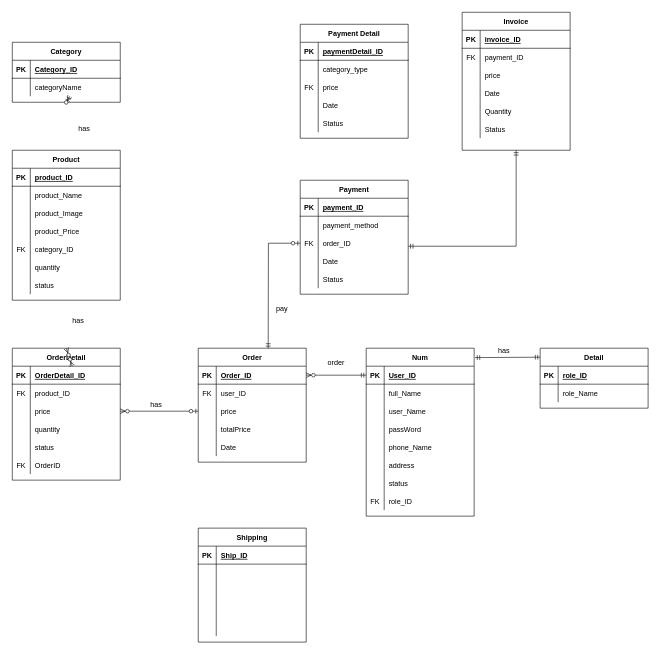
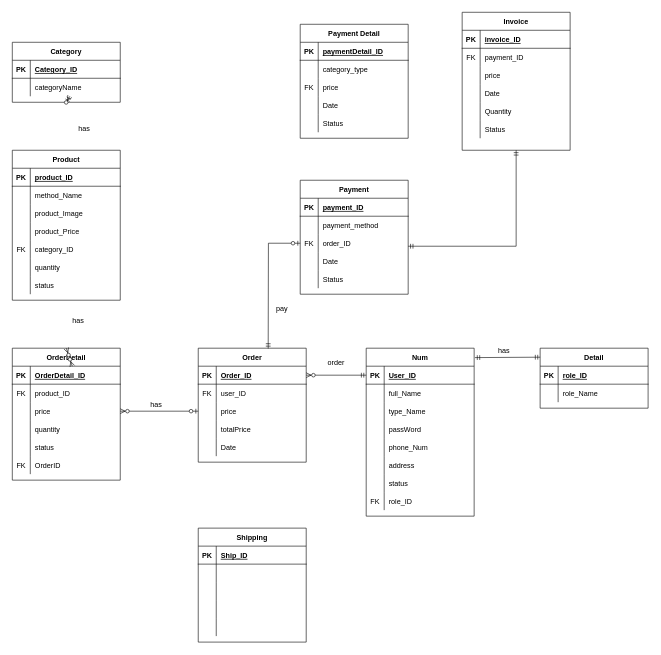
(59, 196) -> (57, 196)
(407, 412) -> (407, 412)
(409, 448) -> (407, 448)
